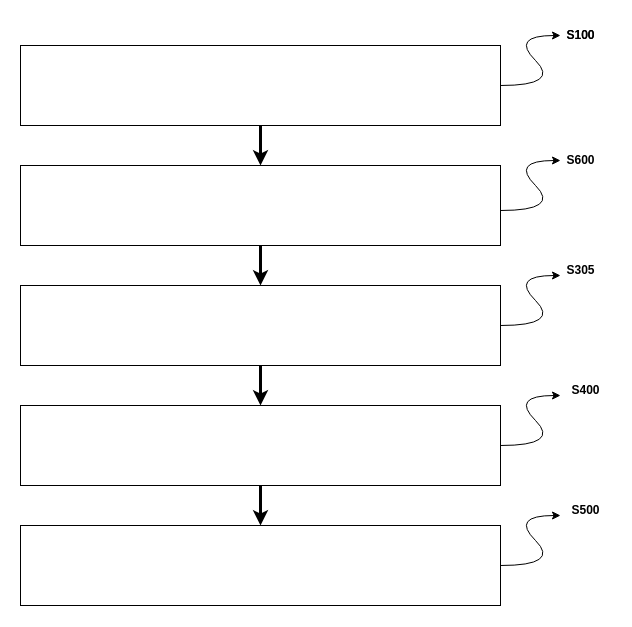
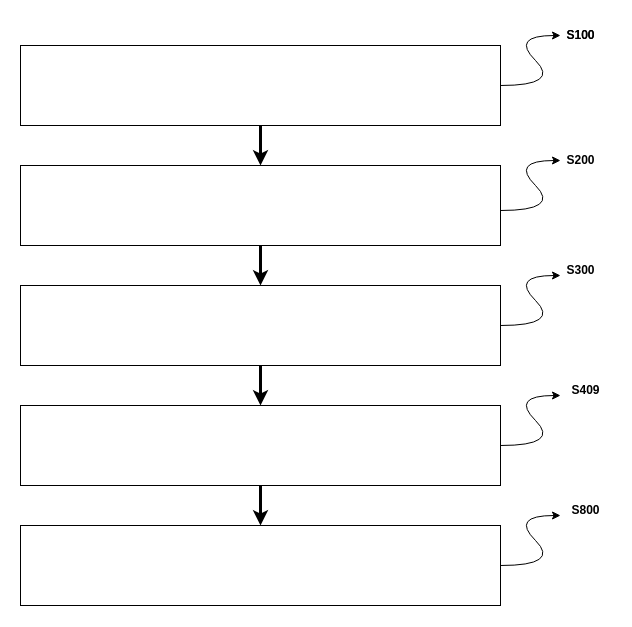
(581, 161) -> (581, 161)
(581, 271) -> (581, 271)
(586, 391) -> (586, 391)
(586, 511) -> (586, 511)
